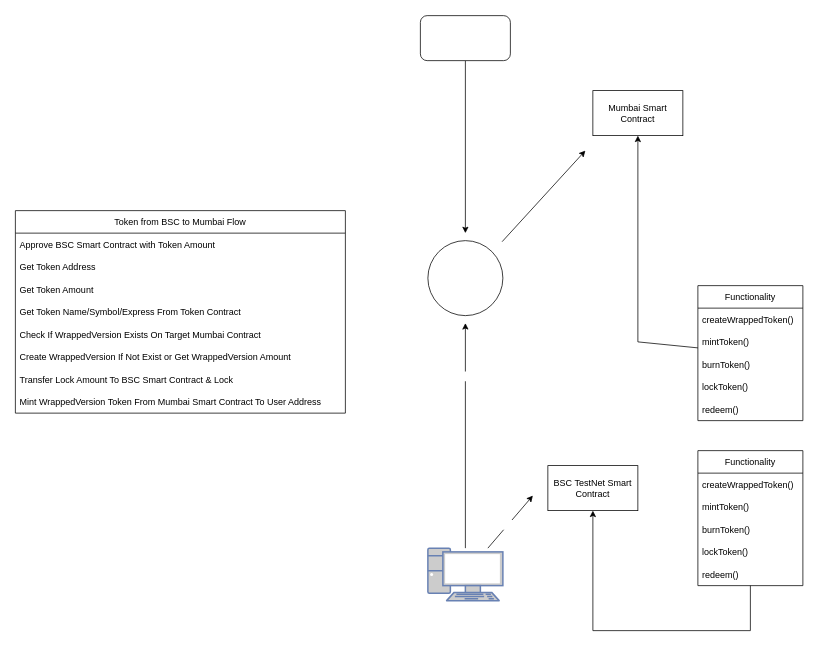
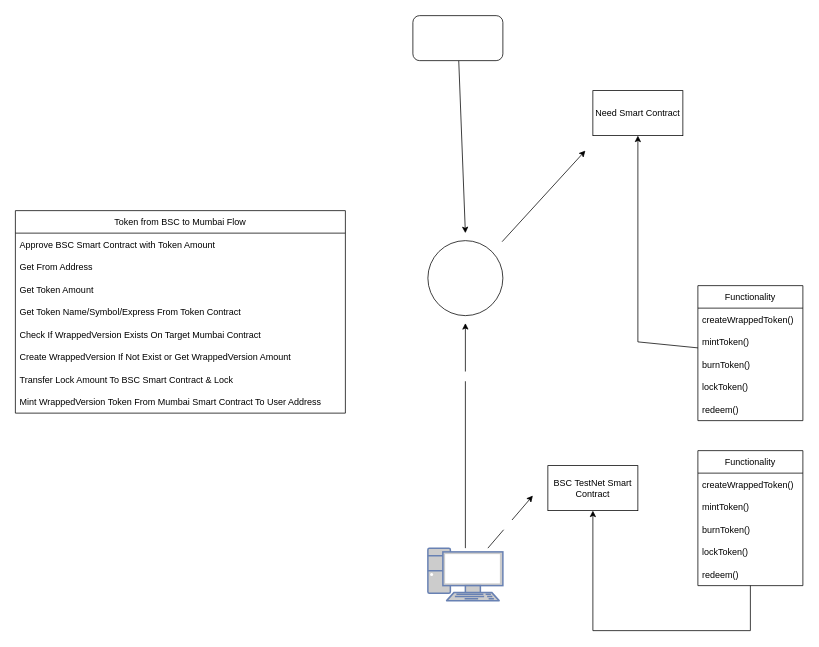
(465, 38) -> (458, 38)
(638, 113) -> (638, 113)
(60, 267) -> (57, 267)
